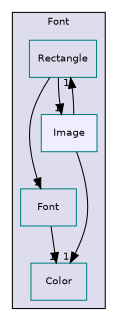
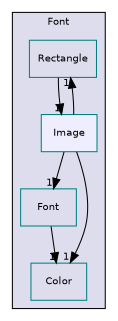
(30, 126) -> (60, 165)
